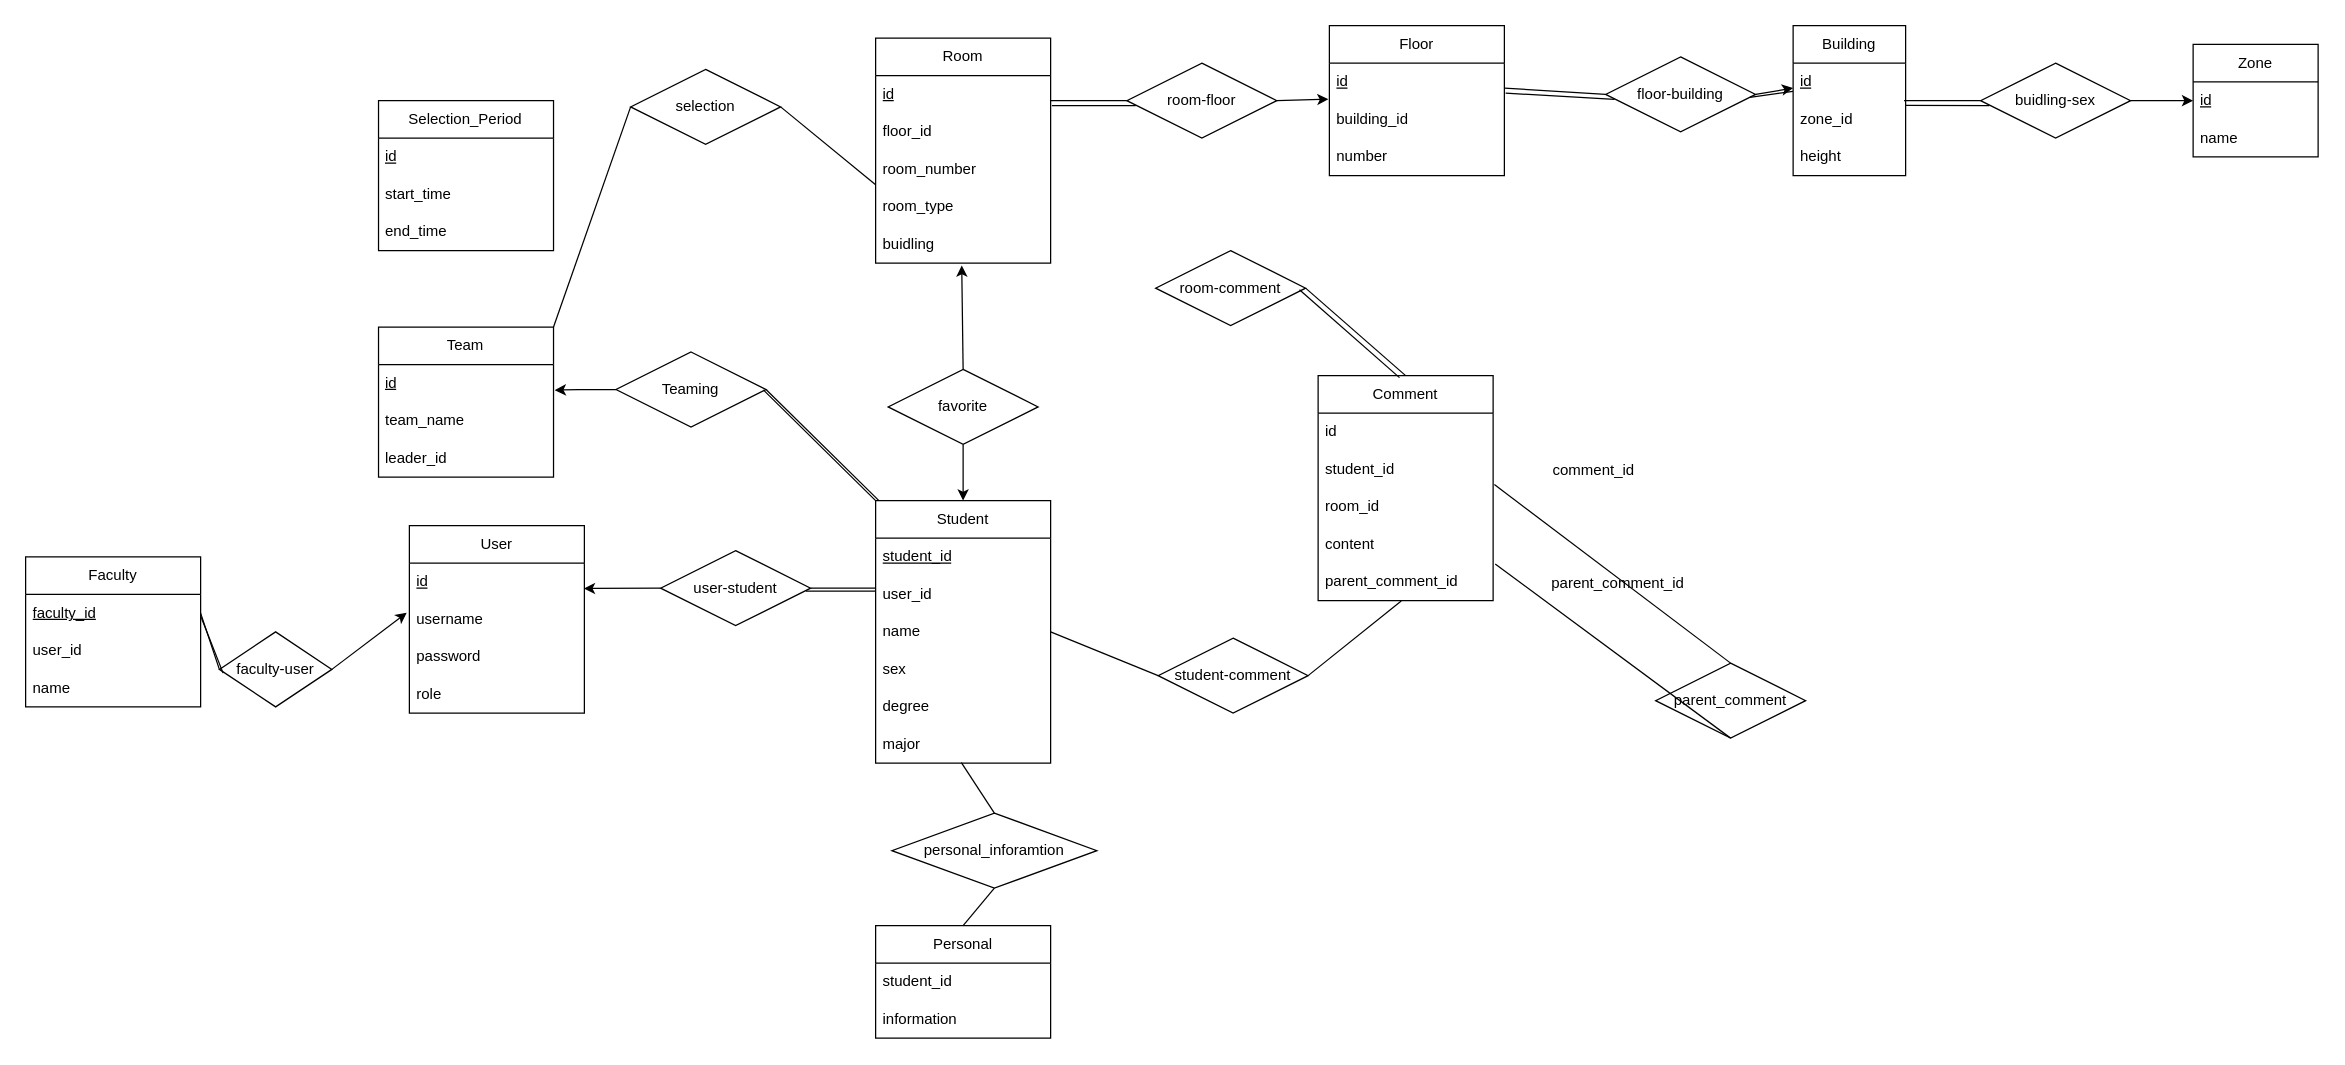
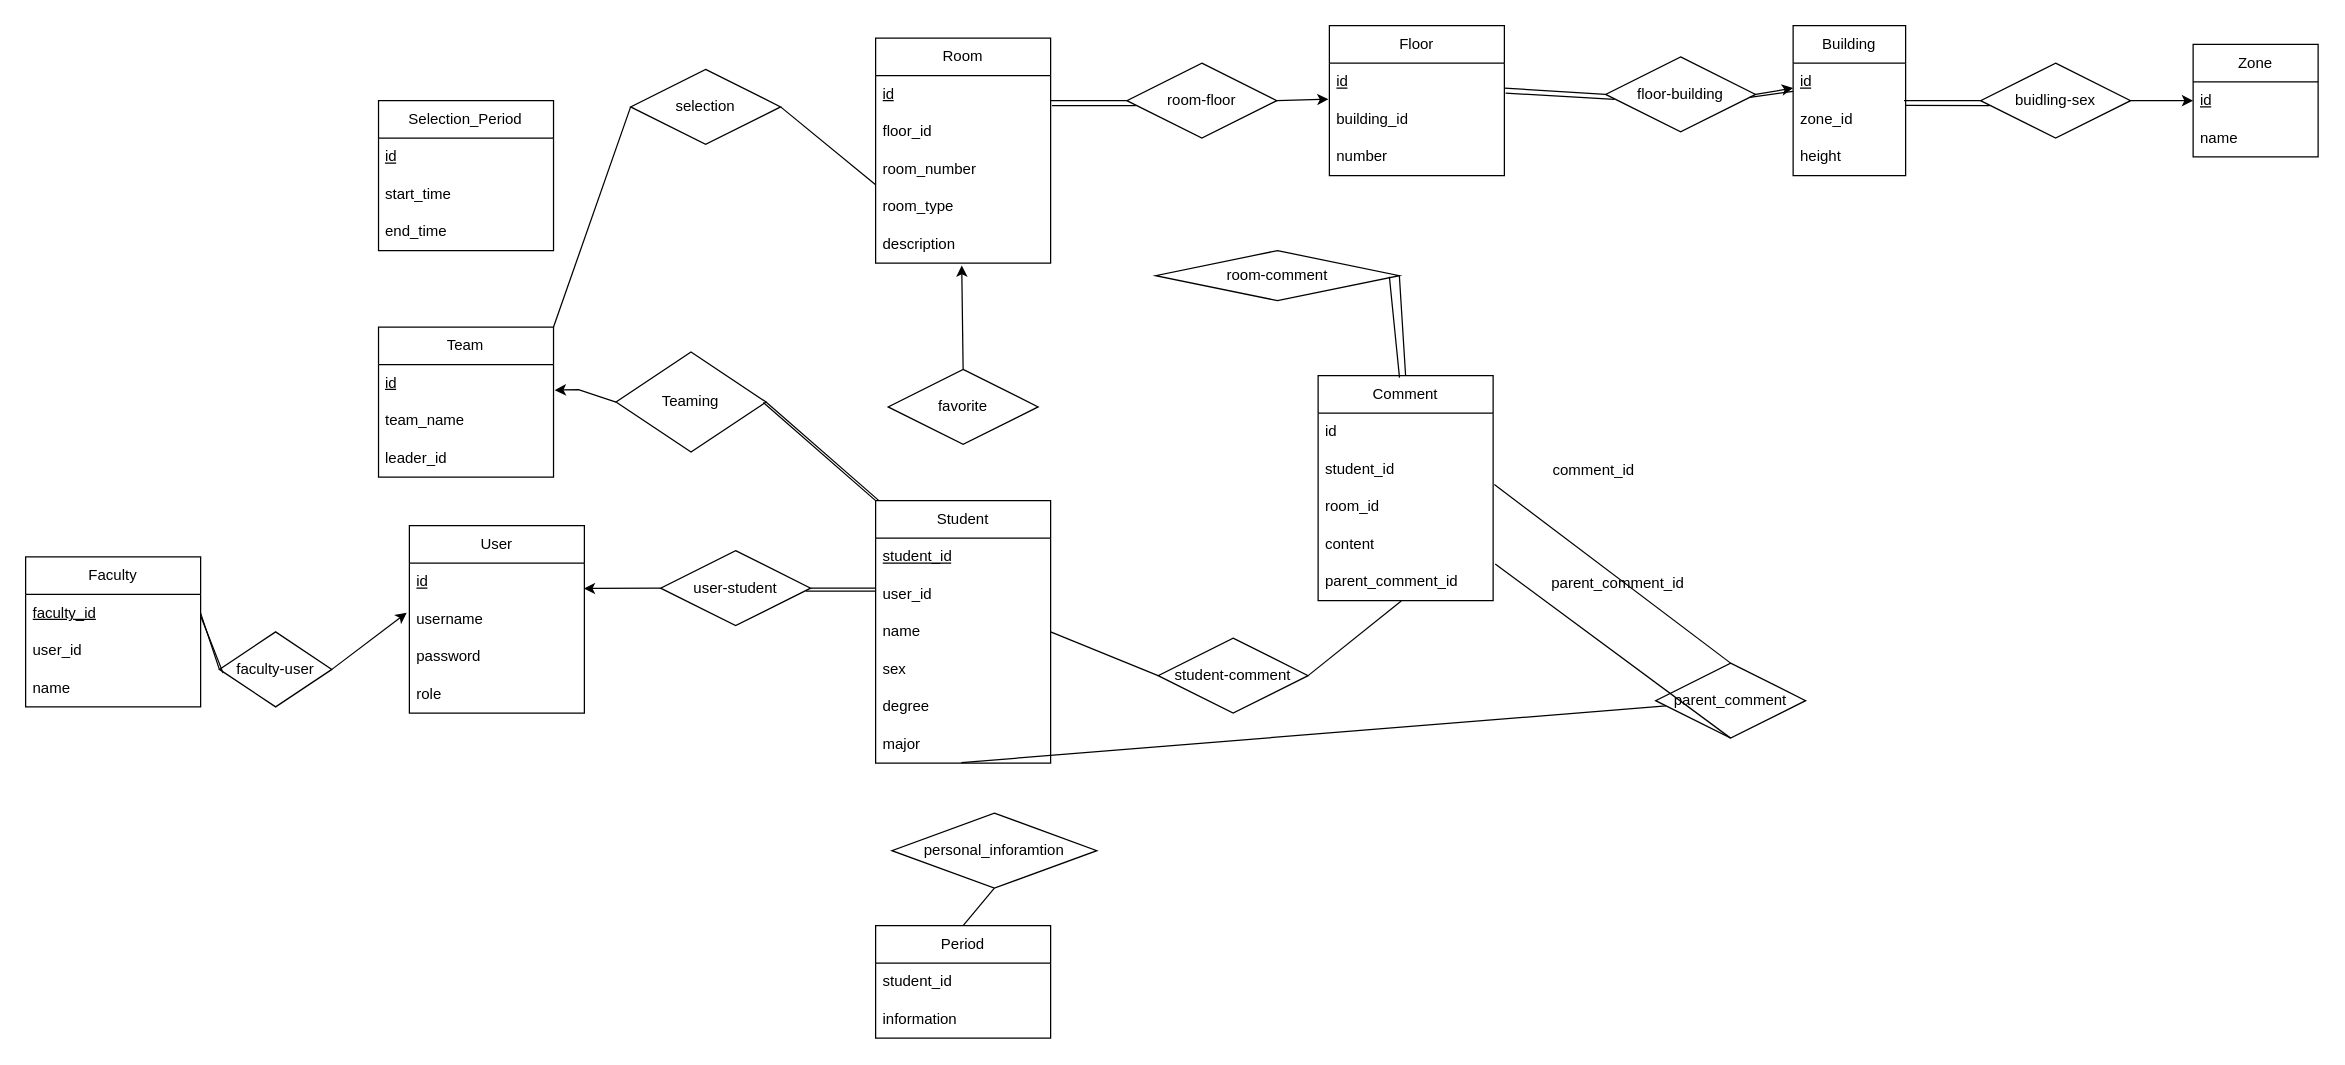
(911, 244) -> (925, 244)
(1231, 288) -> (1278, 276)
(691, 390) -> (691, 402)
(963, 469) -> none
(979, 790) -> (1321, 734)
(963, 944) -> (963, 944)
